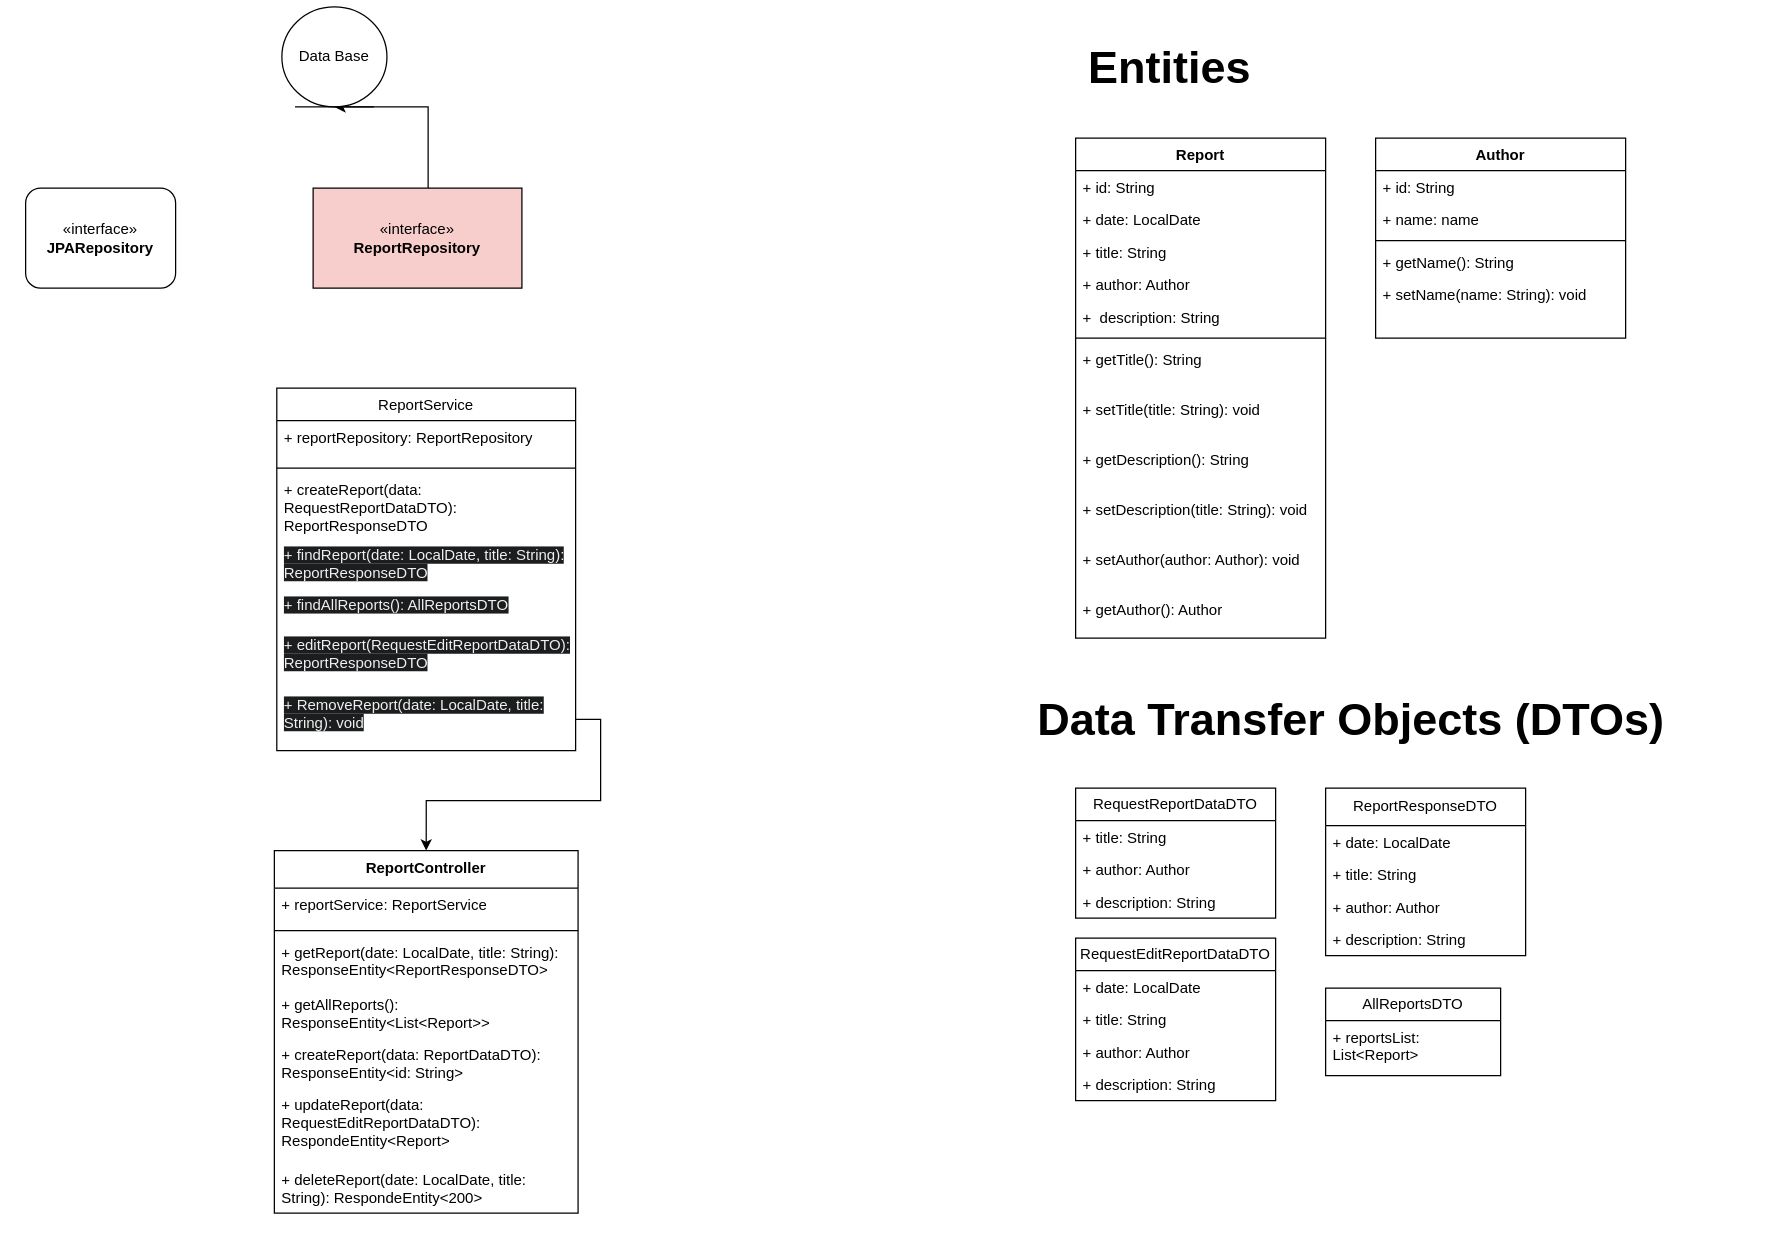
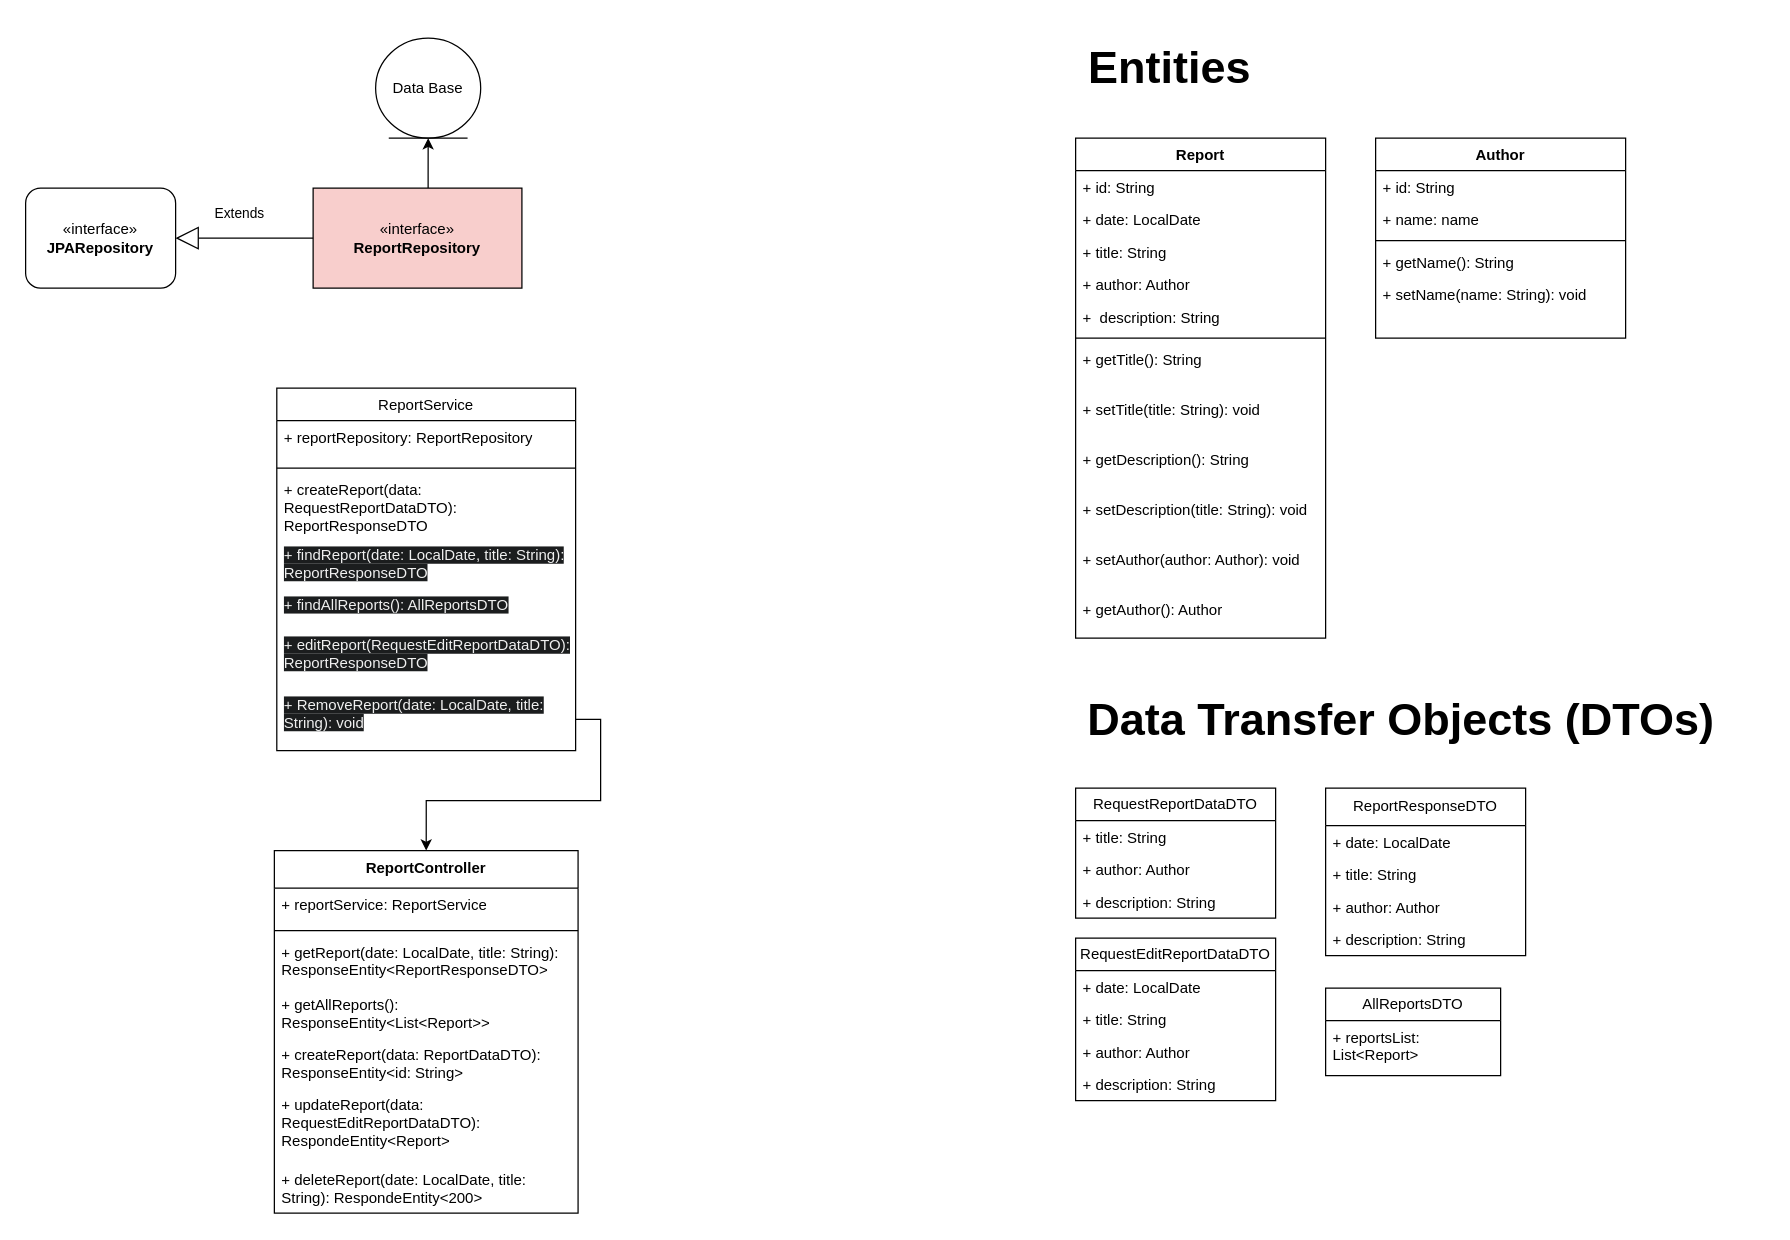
(334, 57) -> (428, 88)
none -> (256, 238)
(1351, 719) -> (1401, 719)
